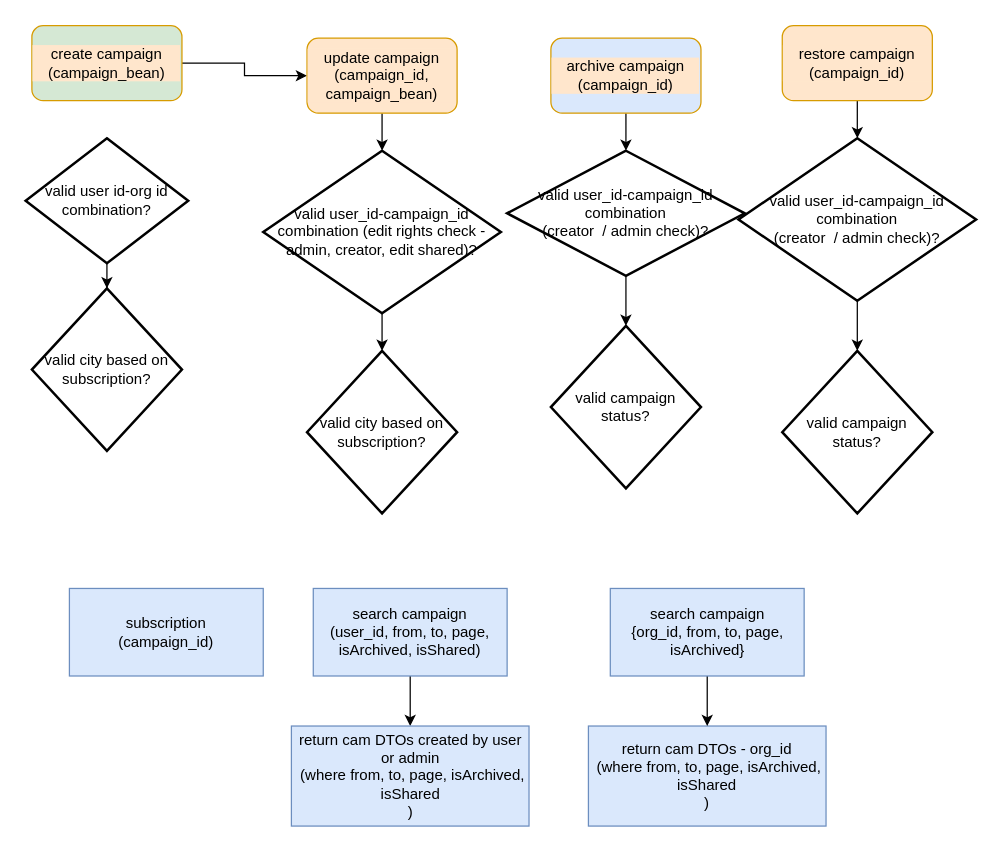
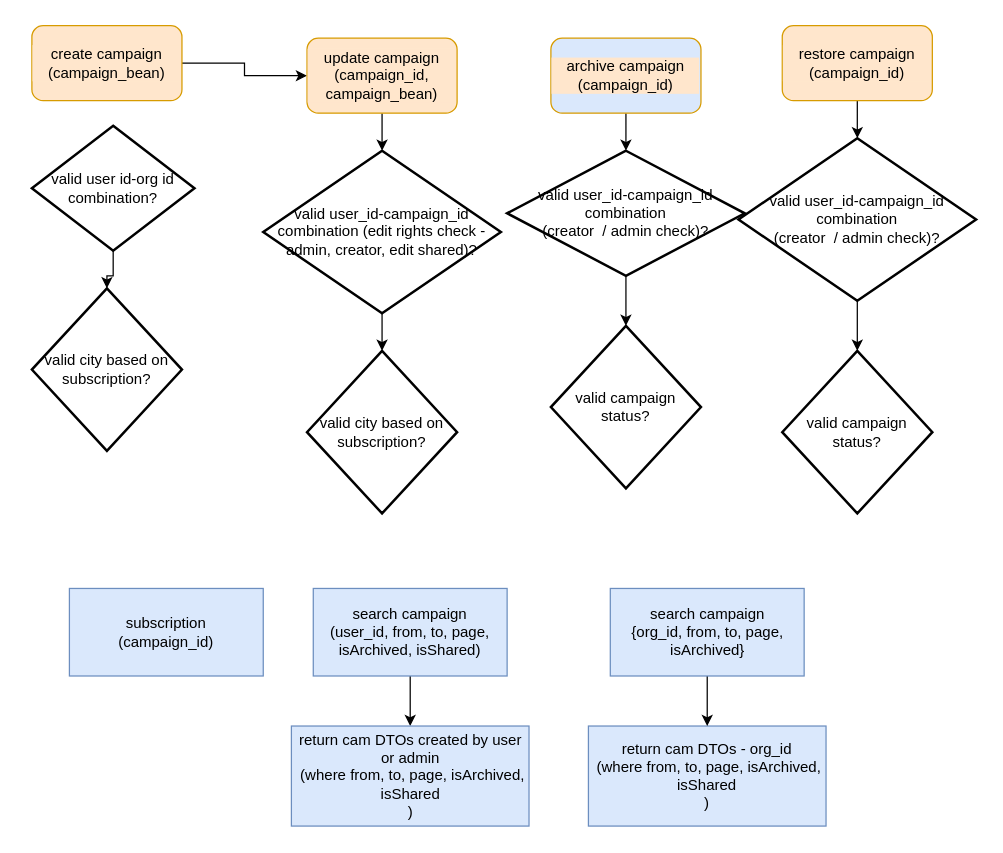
(107, 63) -> (107, 63)
(107, 201) -> (113, 188)
